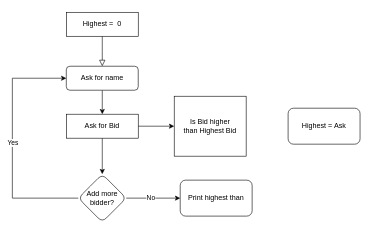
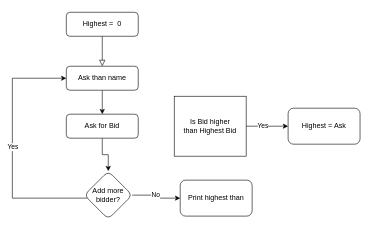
(102, 24) -> (102, 24)
(102, 78) -> (102, 78)
(102, 126) -> (102, 126)
(168, 126) -> none
none -> (263, 126)
(102, 198) -> (108, 195)
